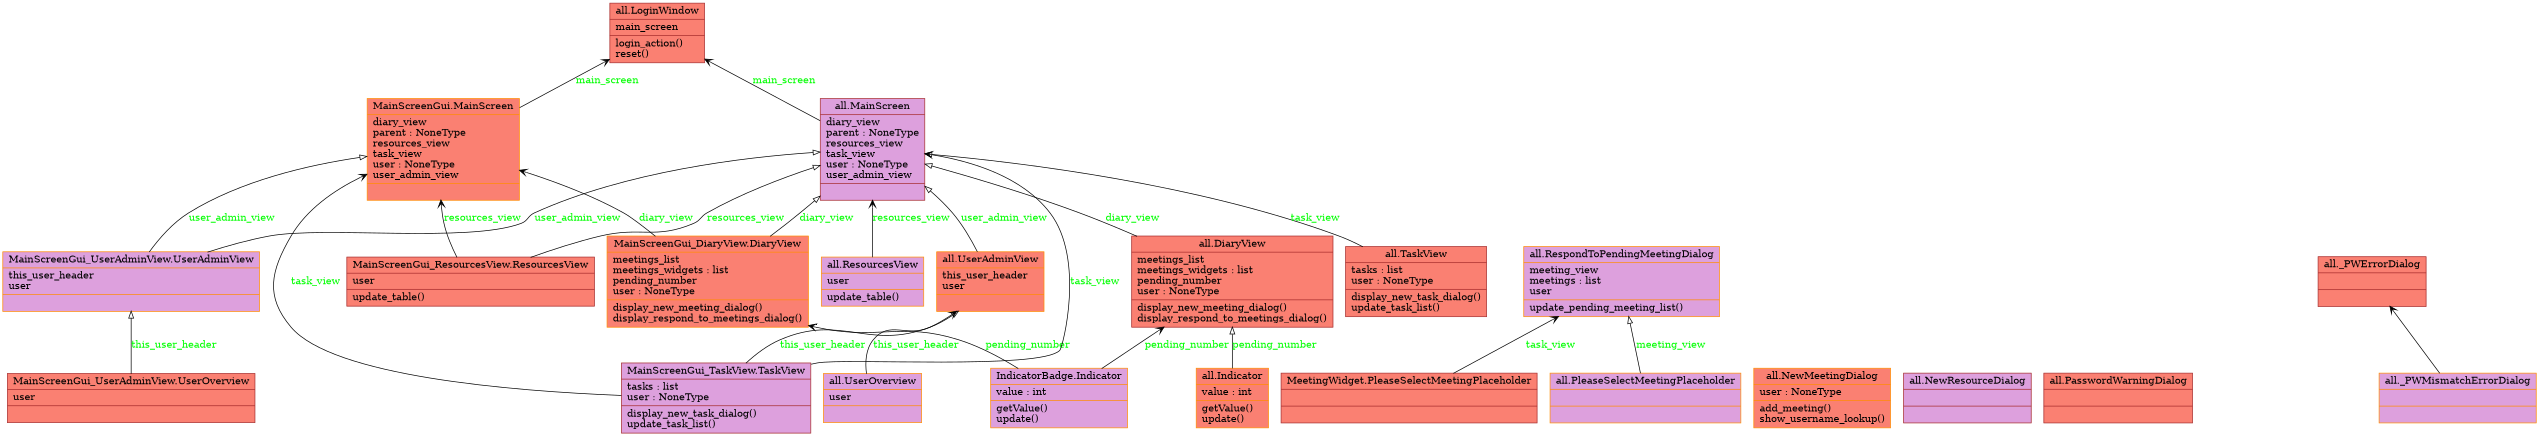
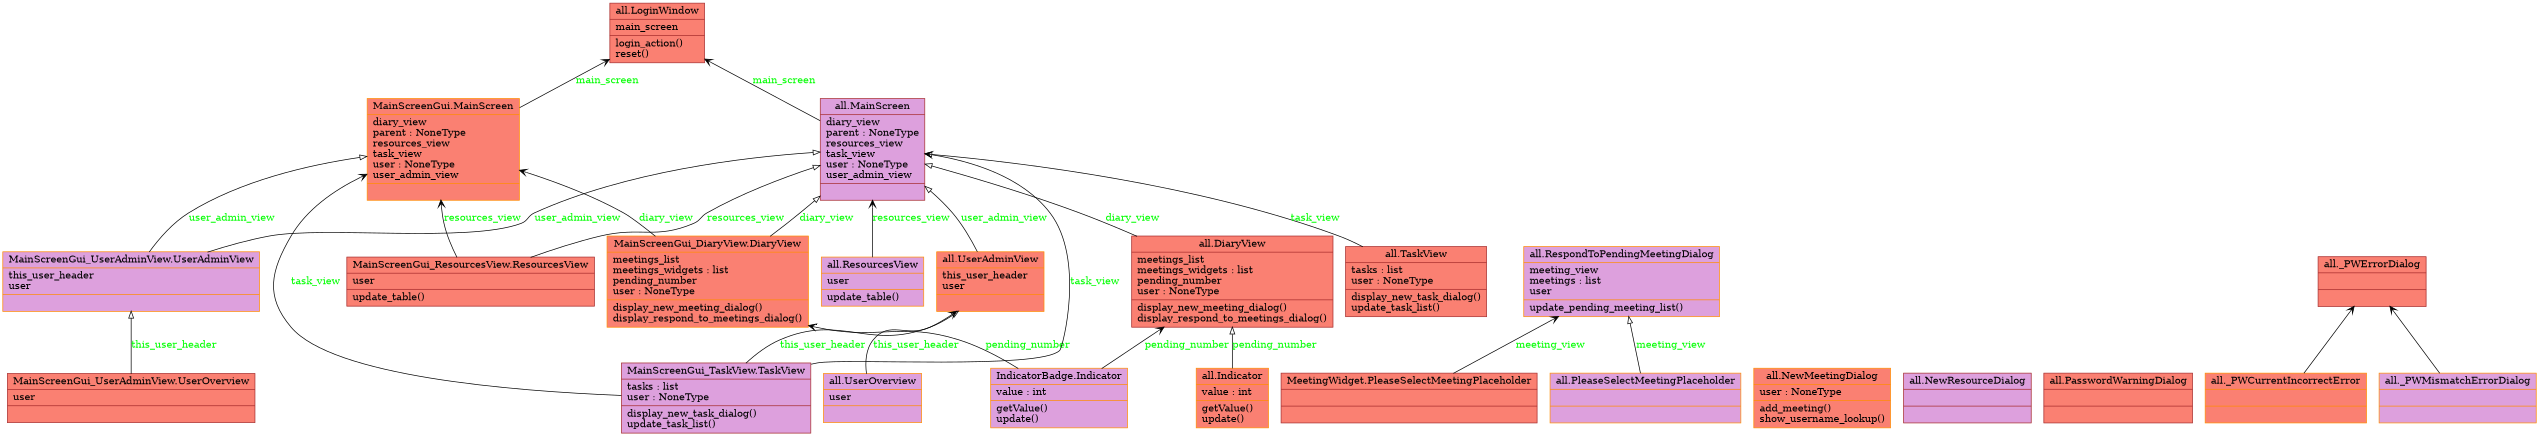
(1550, 345) -> (1550, 345)
none -> (2286, 398)
